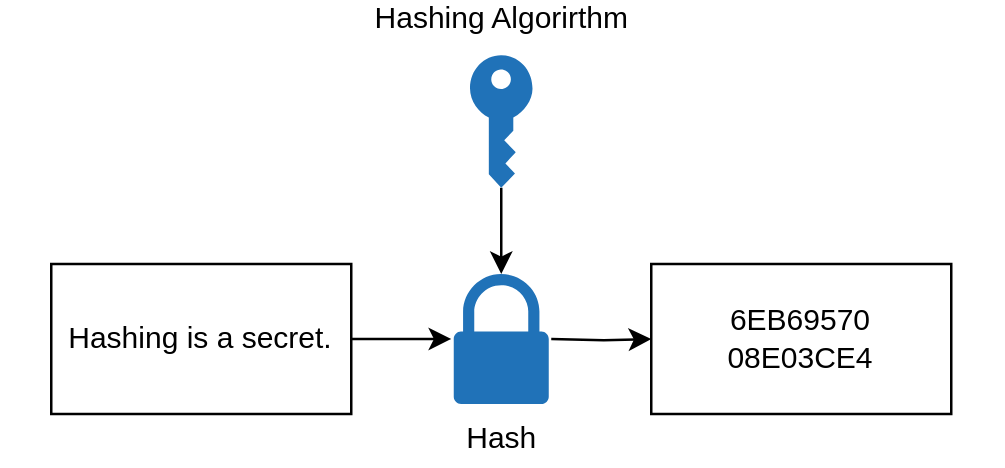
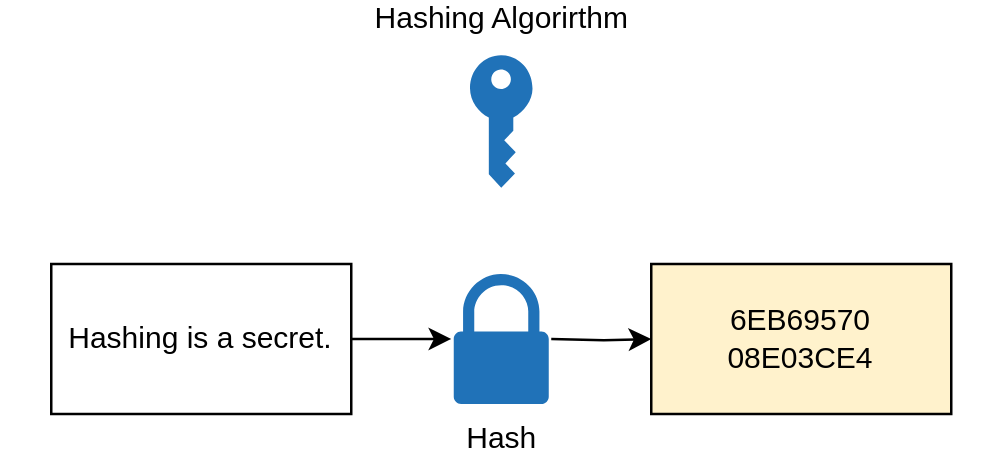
(501, 236) -> none
(801, 339) -> (801, 339)
